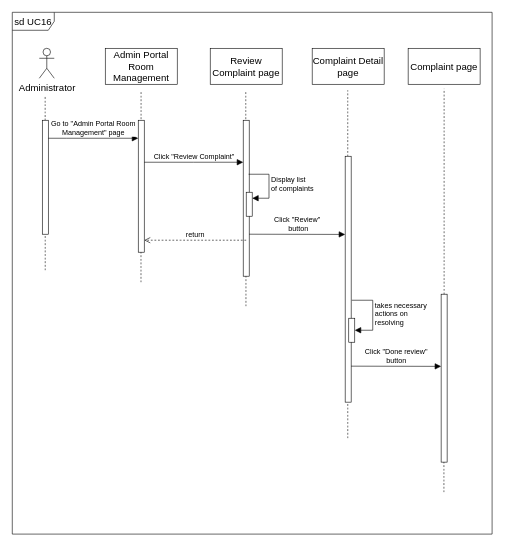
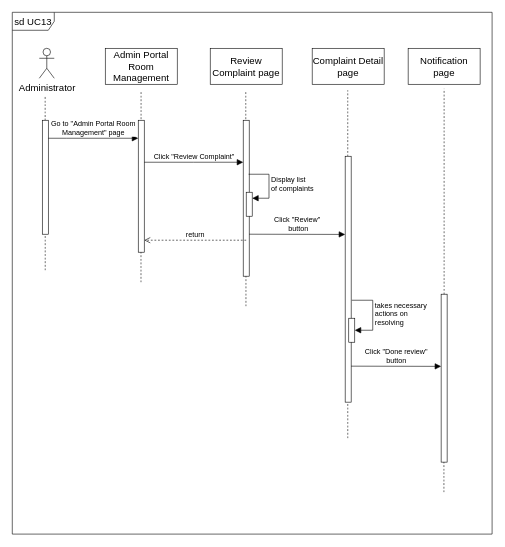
(33, 21) -> (33, 21)
(444, 66) -> (444, 66)
